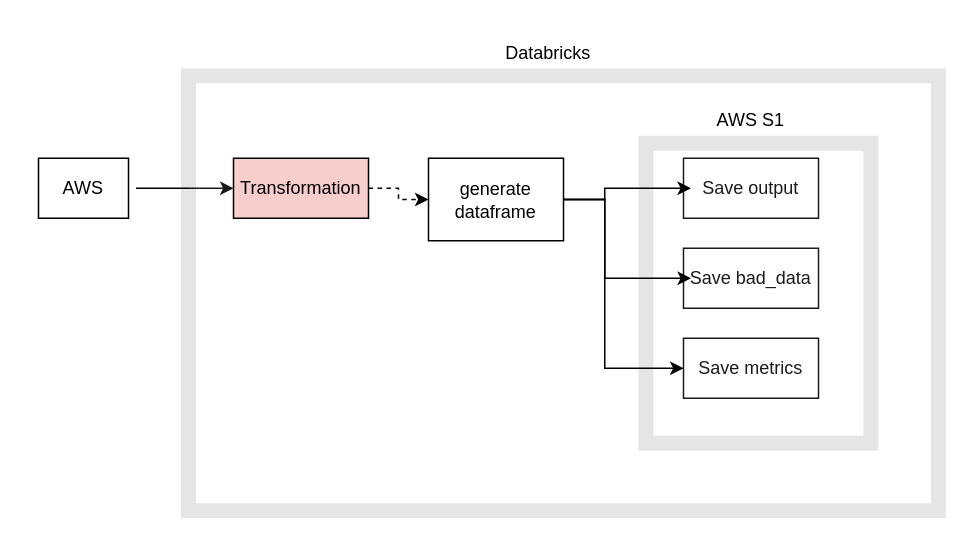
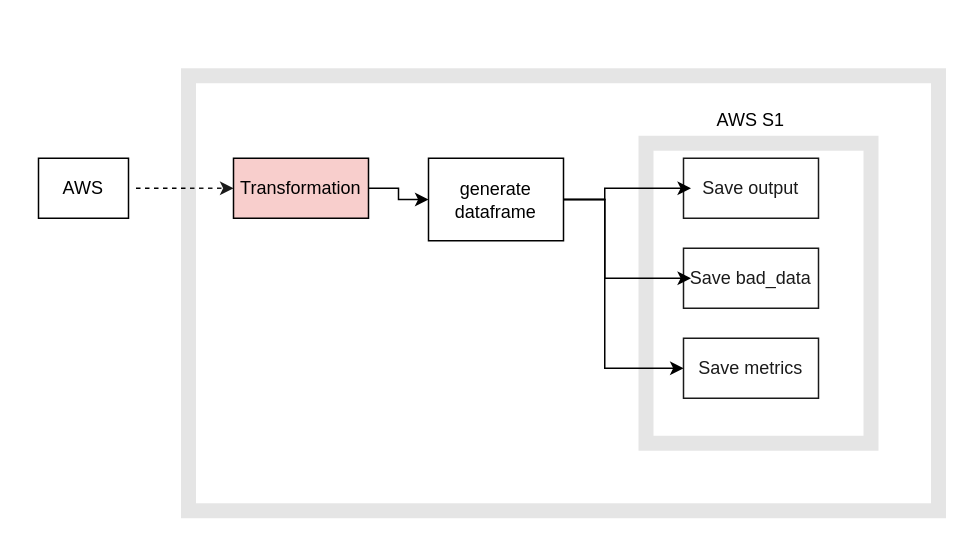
(548, 53) -> none
(181, 188) -> (181, 188)
(398, 190) -> (398, 190)
